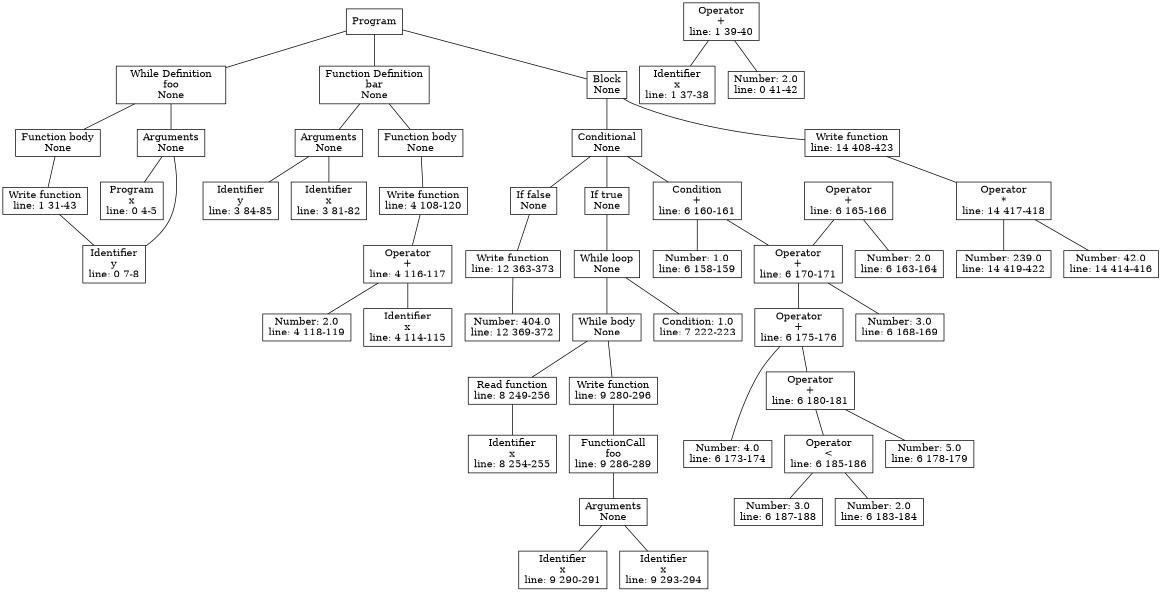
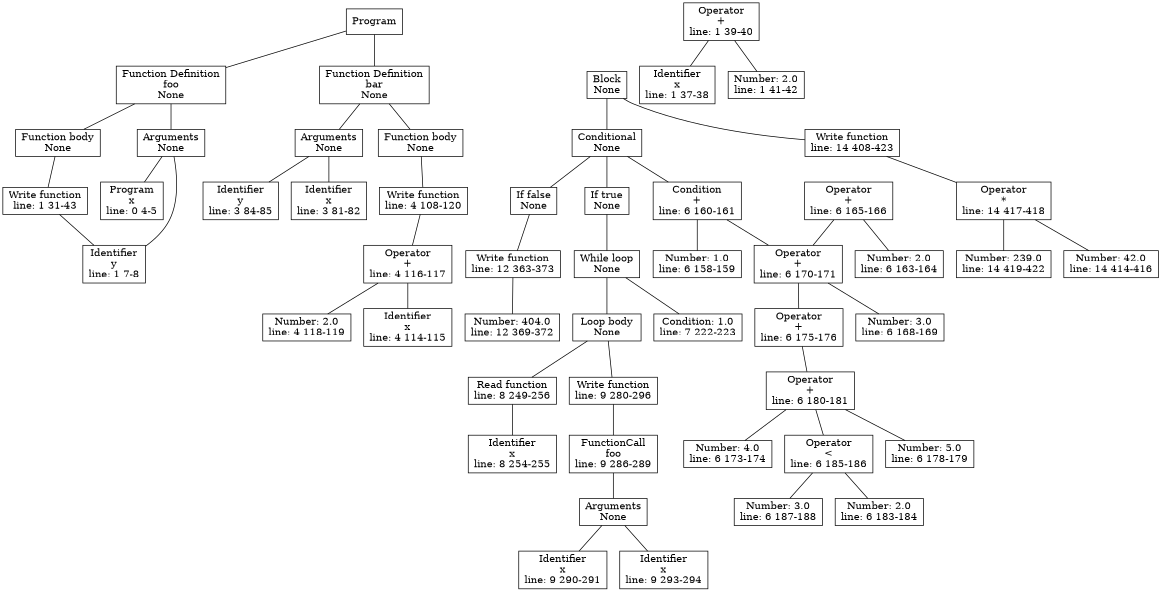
(495, 54) -> none
(171, 85) -> (171, 85)
(766, 85) -> (766, 85)
(114, 264) -> (114, 264)
(607, 327) -> (607, 327)
(750, 390) -> (765, 425)
